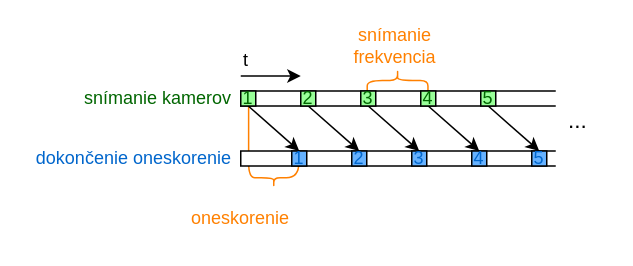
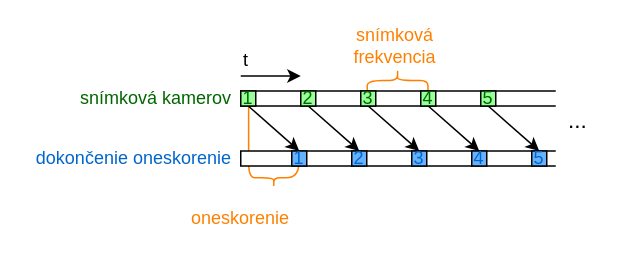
(395, 46) -> (395, 46)
(156, 98) -> (154, 98)
